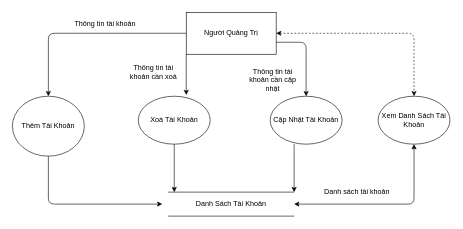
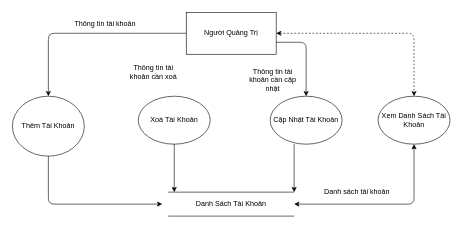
(186, 89) -> none
